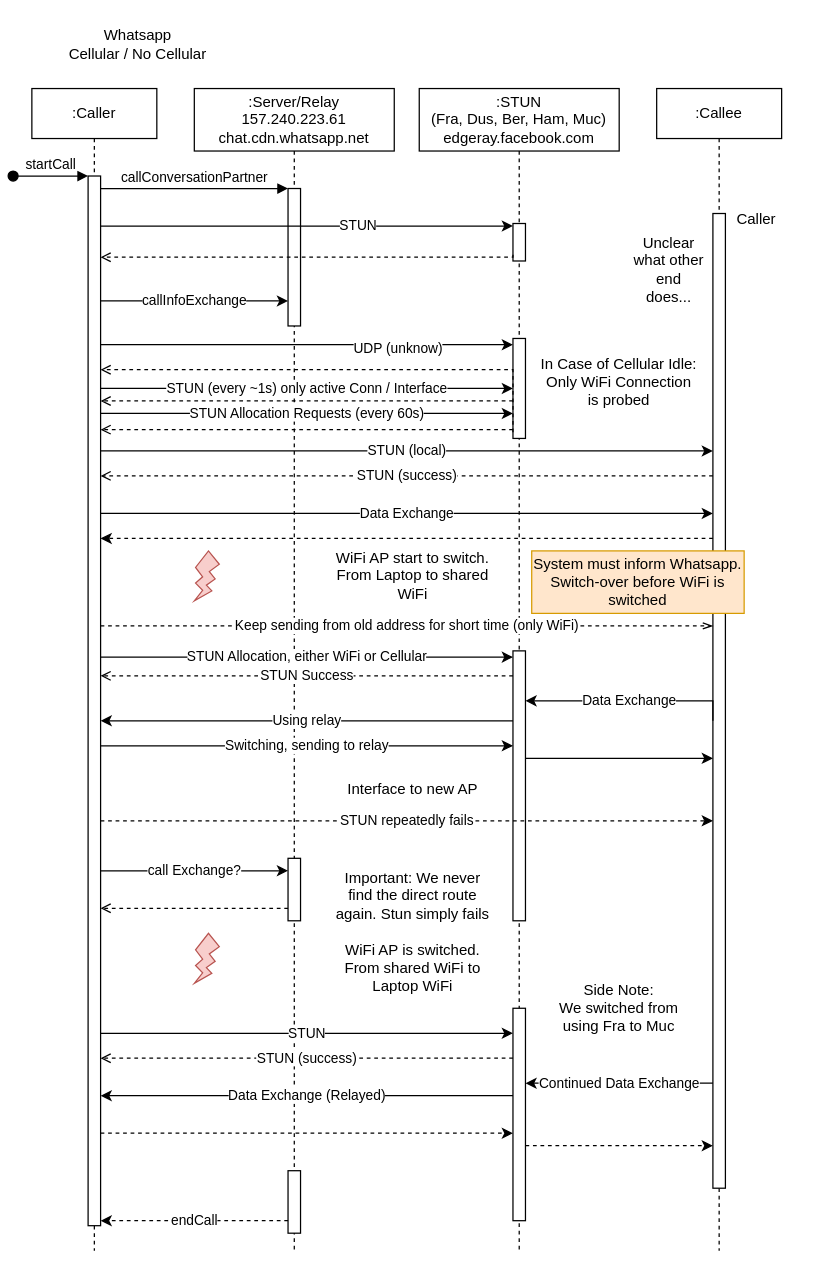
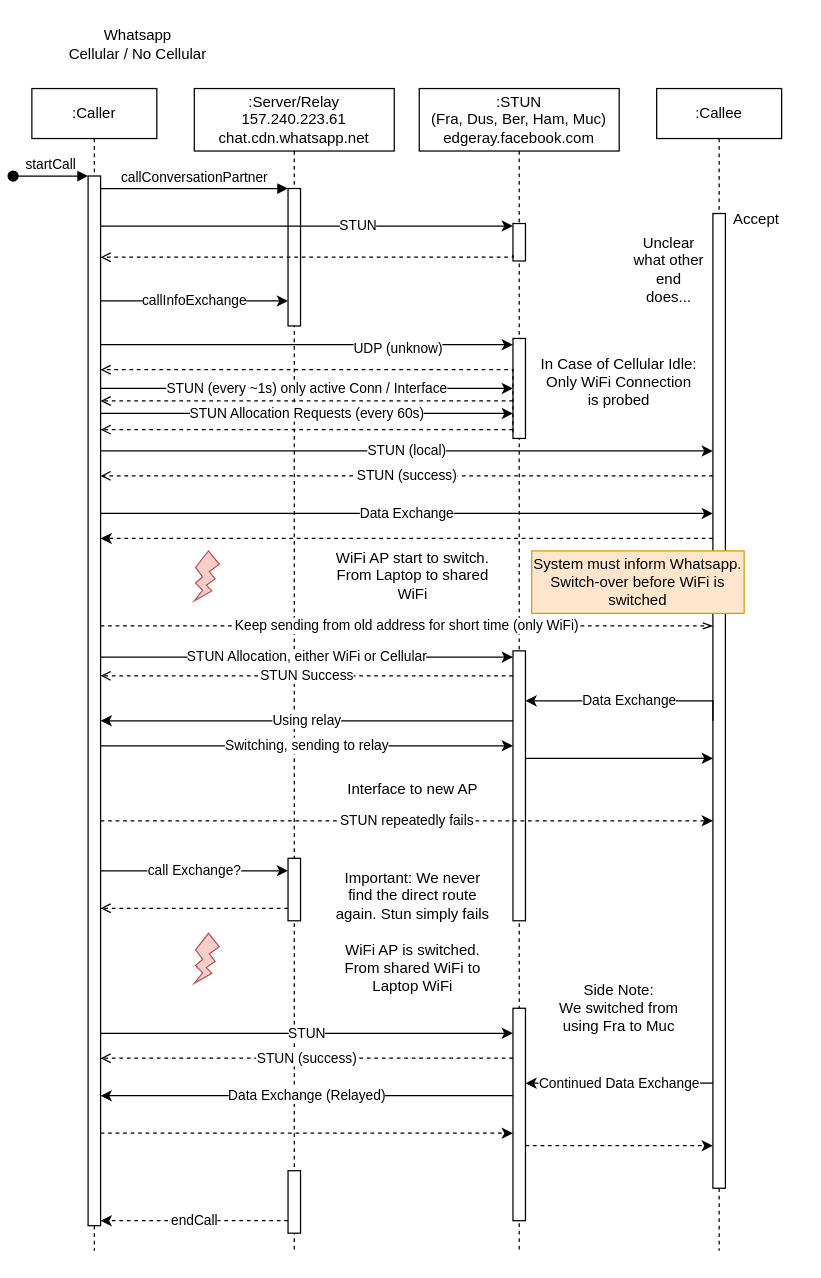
(757, 219) -> (757, 219)
